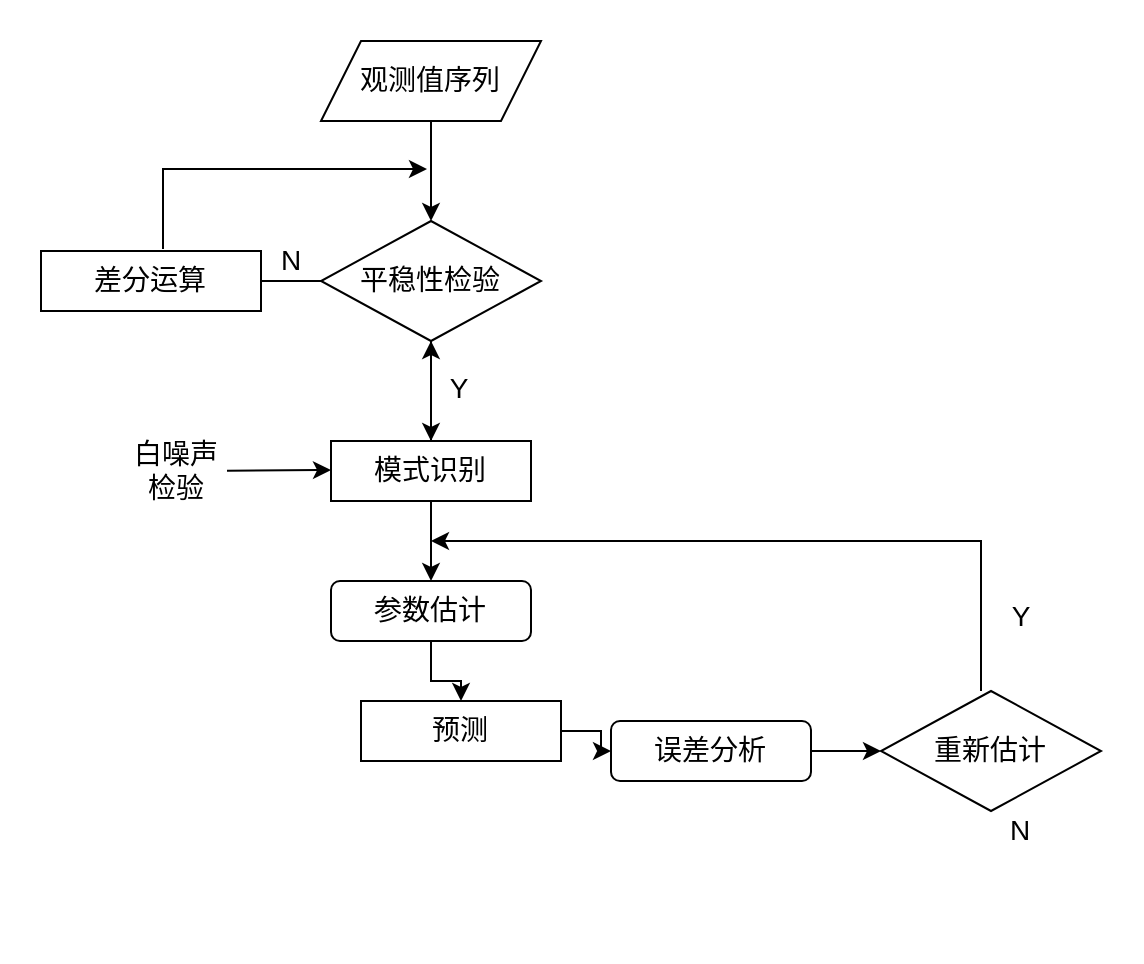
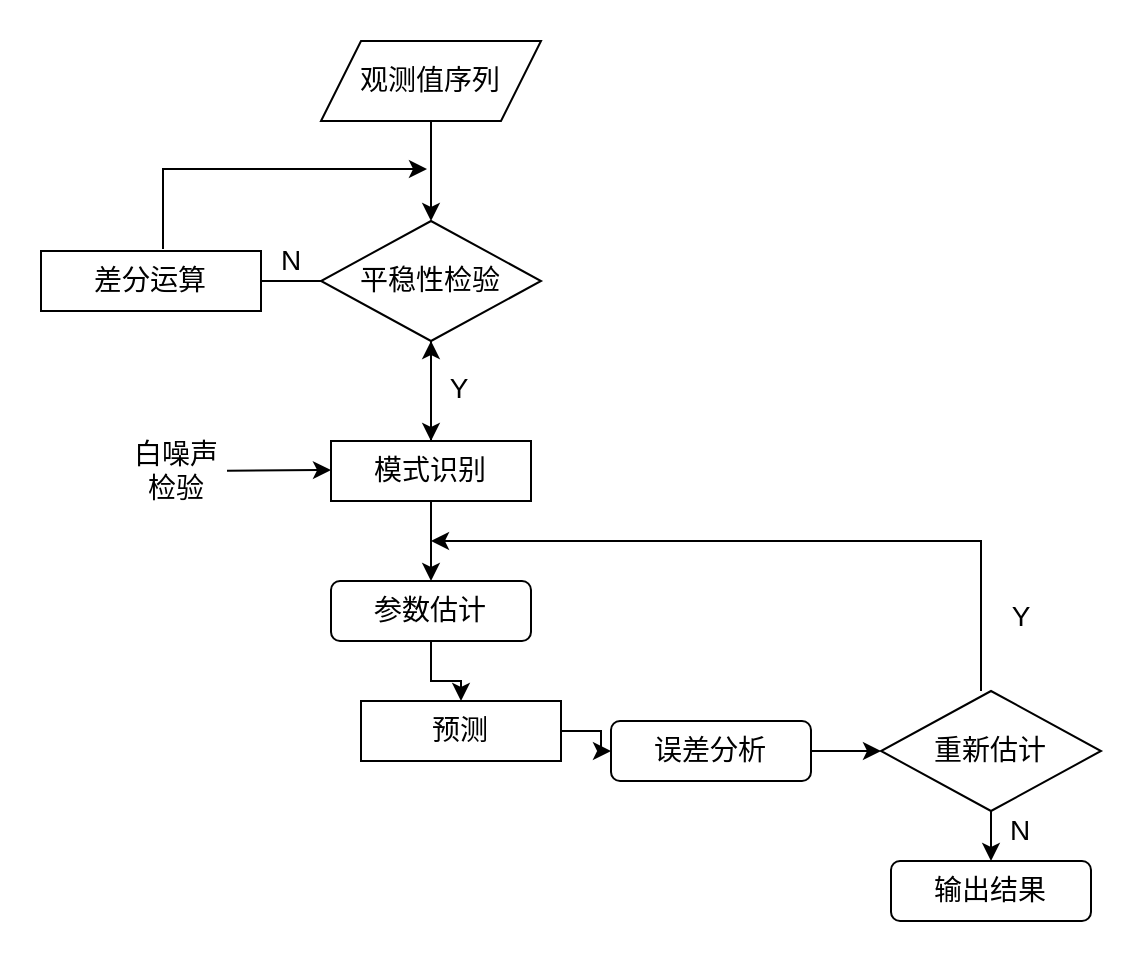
none -> (991, 843)
none -> (991, 891)
